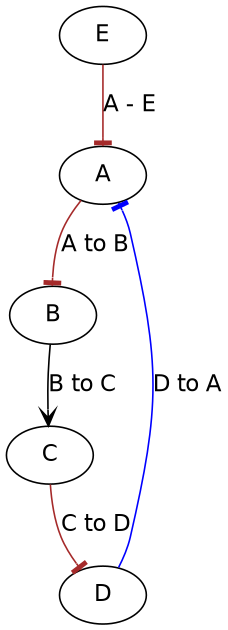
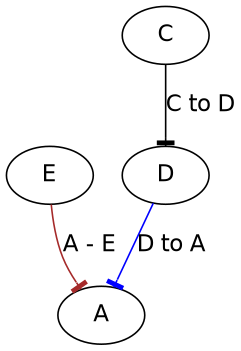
(53, 315) -> none
(57, 526) -> (166, 101)
